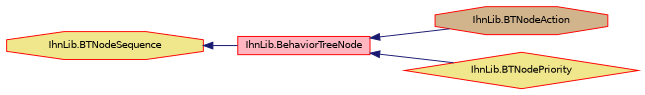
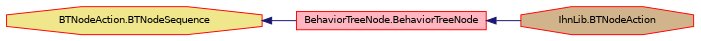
(105, 46) -> (134, 21)
(304, 46) -> (391, 21)
(521, 70) -> none
